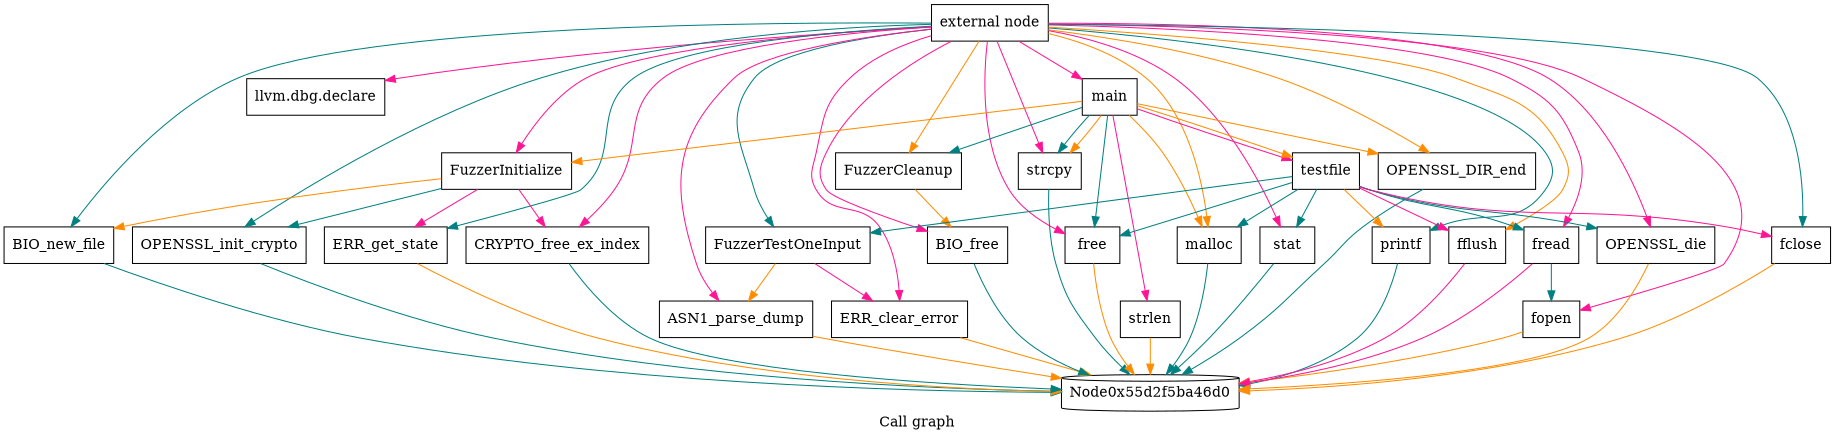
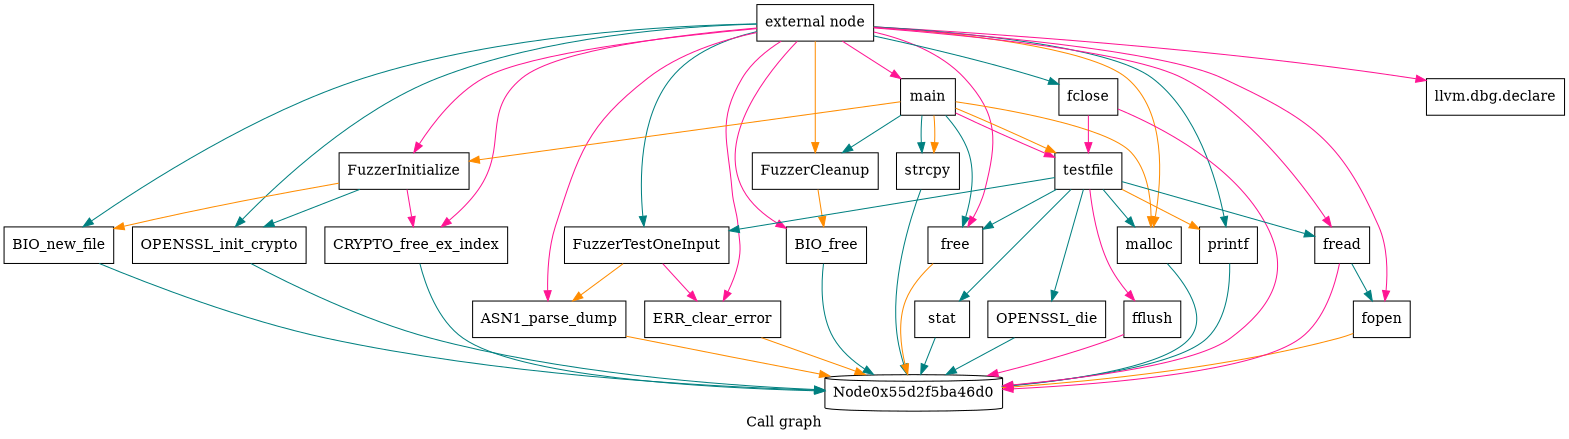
(1369, 58) -> none
(1520, 66) -> none
(1189, 90) -> none
(1018, 92) -> none
(1457, 171) -> none
(1560, 213) -> (1088, 124)
(386, 245) -> none
(1150, 319) -> none
(1576, 344) -> (985, 354)
(1588, 347) -> (1266, 303)
